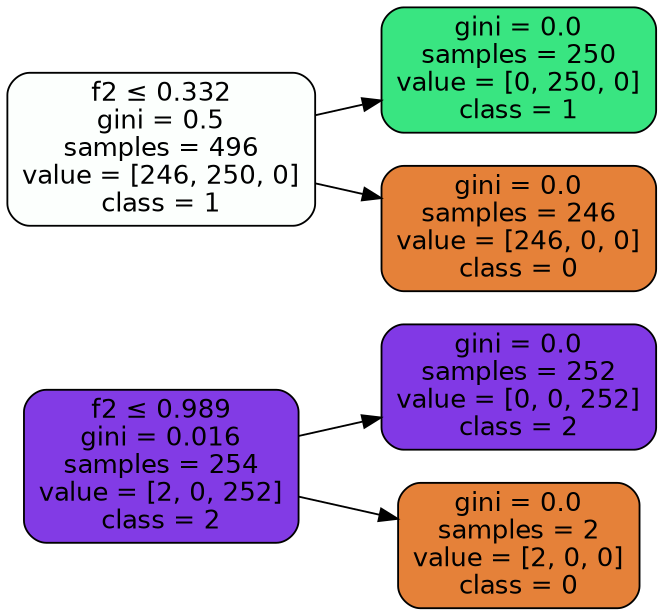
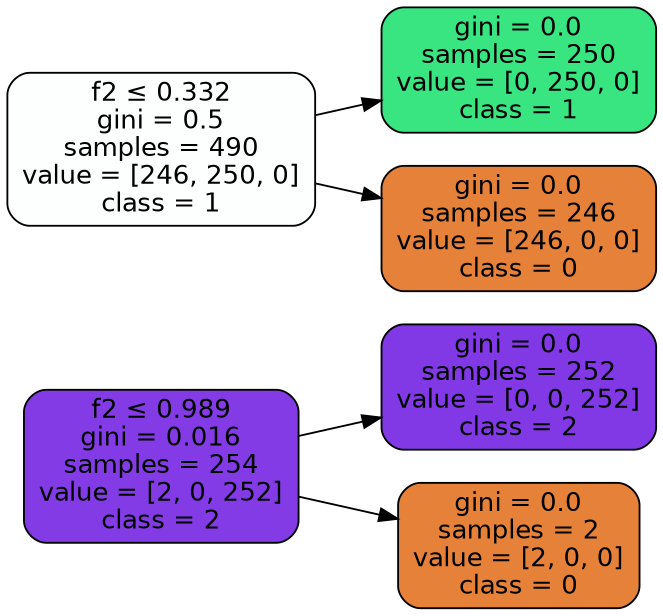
(161, 148) -> (161, 148)
